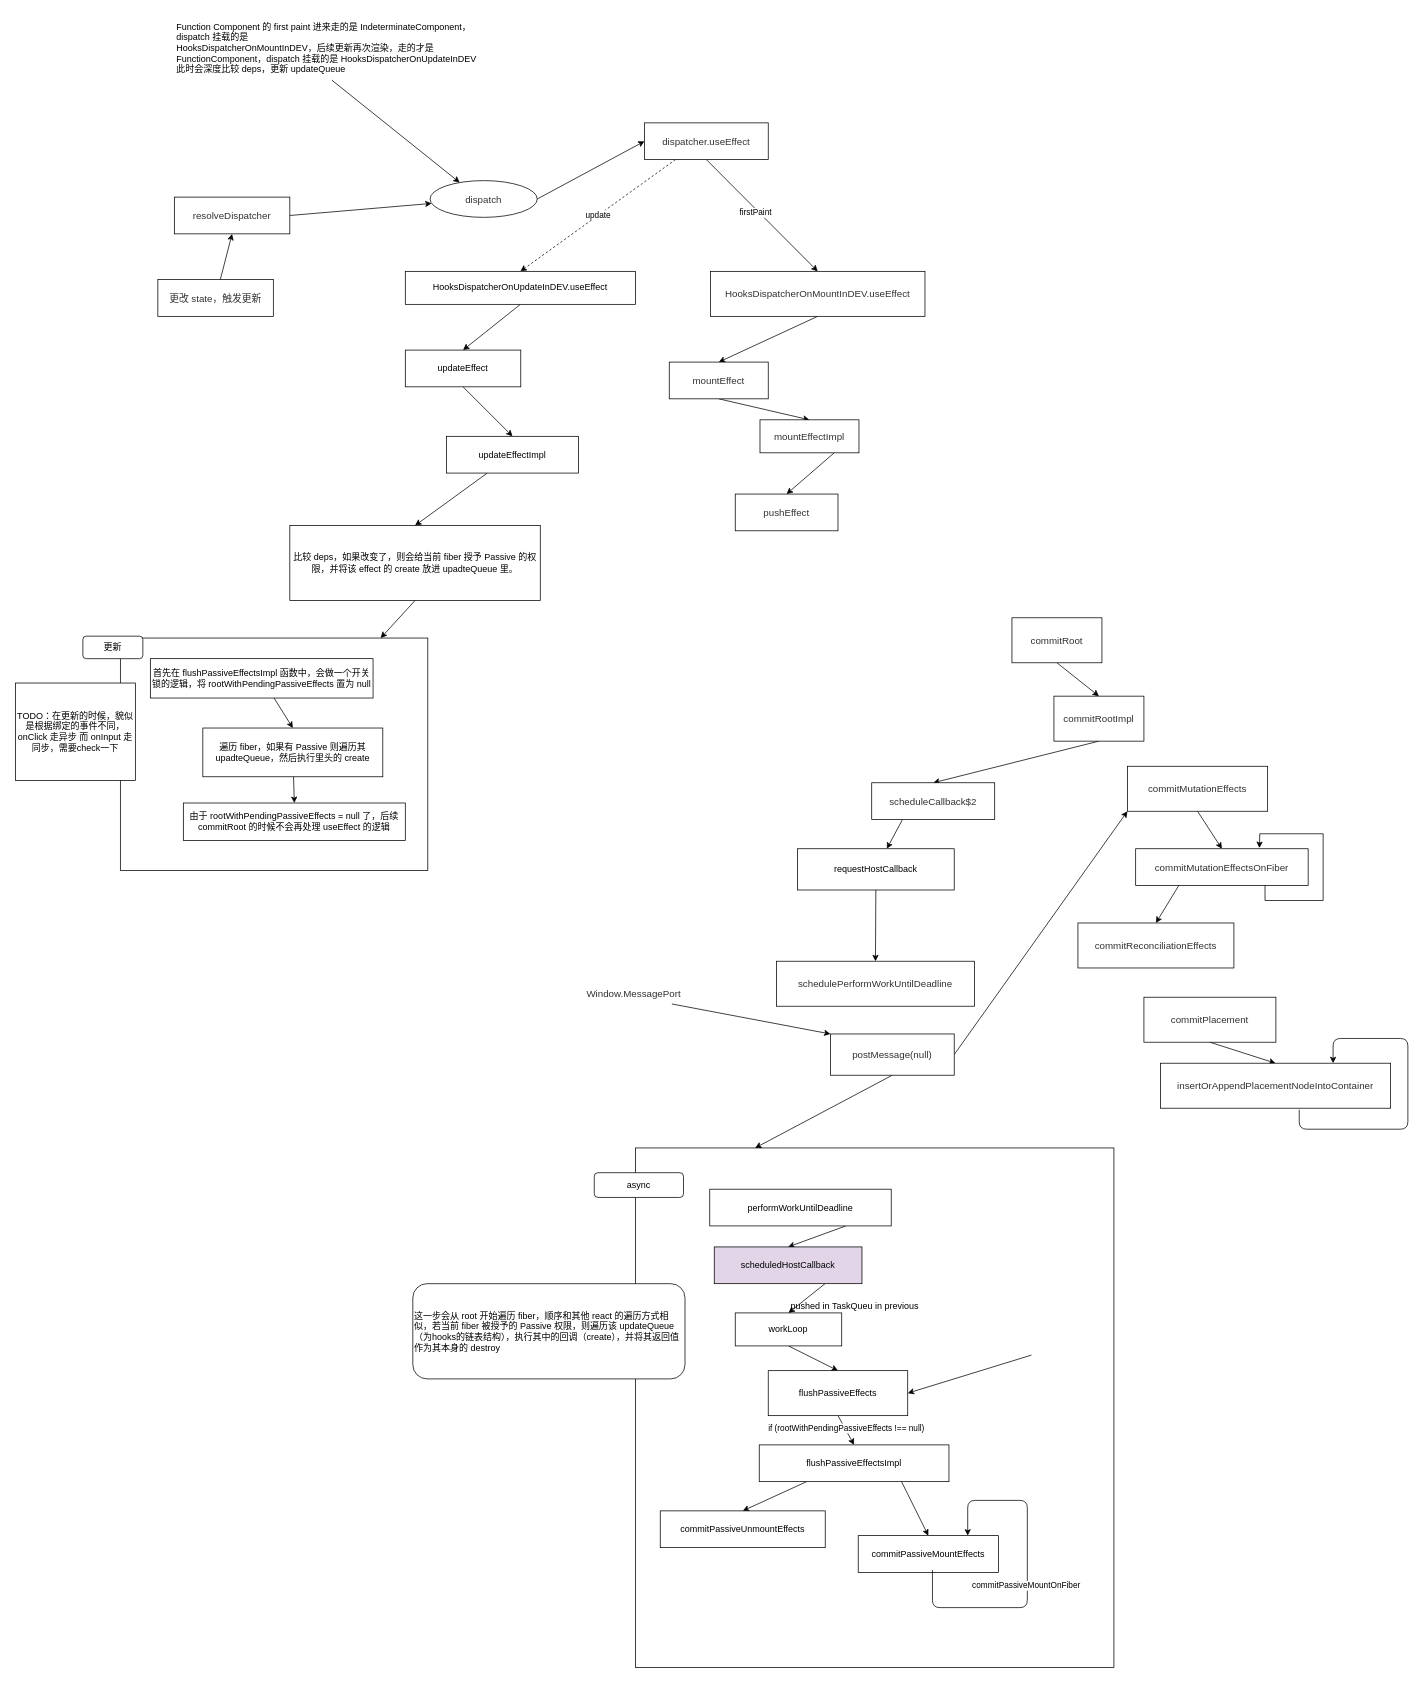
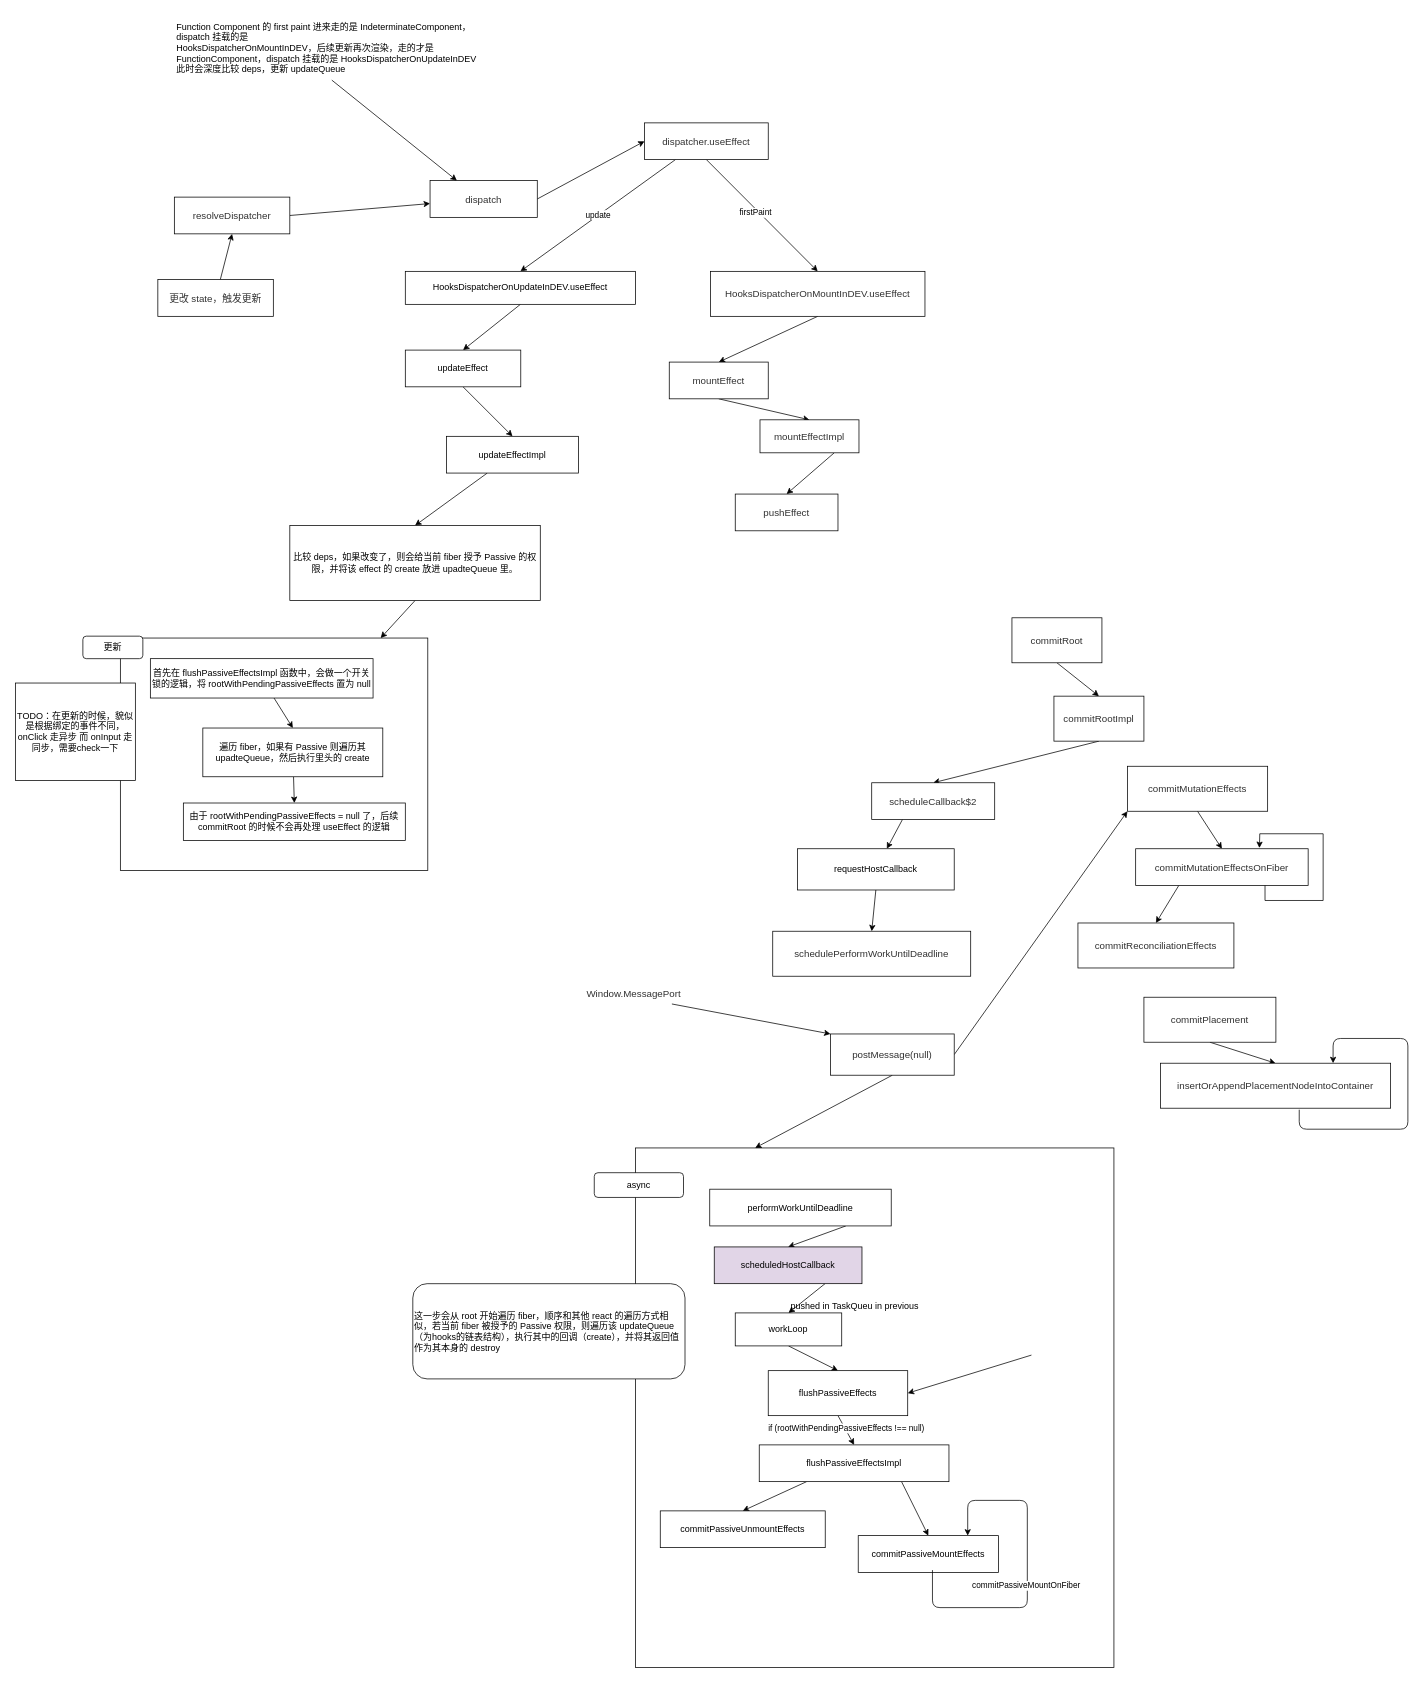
(639, 186) -> (639, 186)
(484, 199) -> (484, 199)
(876, 984) -> (872, 954)
